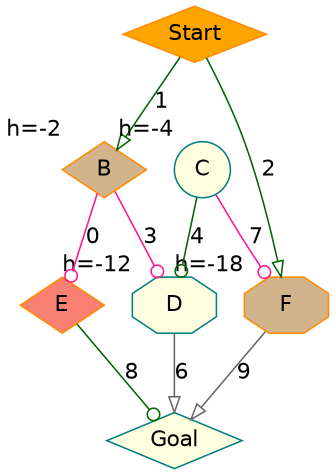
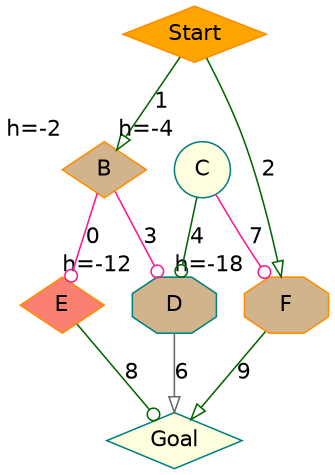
(174, 305) -> (174, 305)
(233, 370) -> (233, 370)
